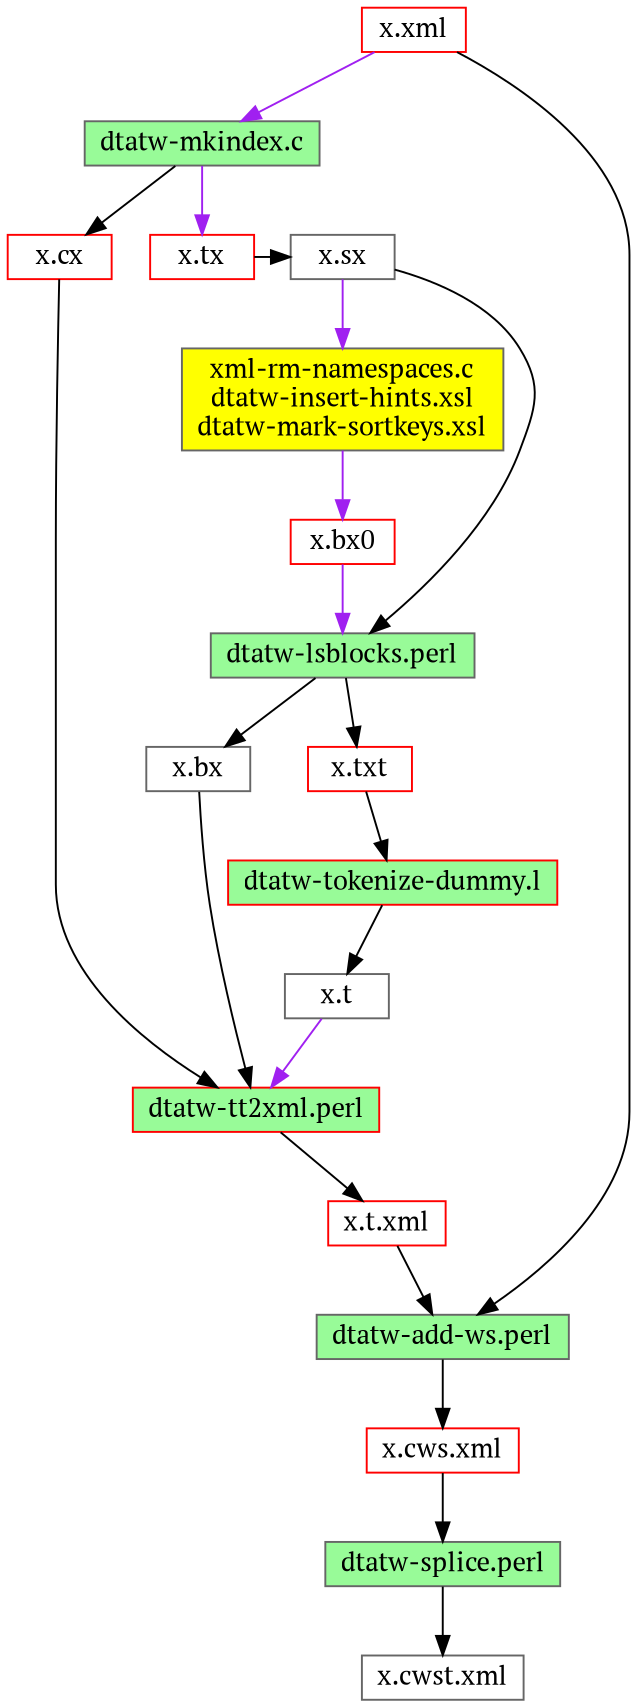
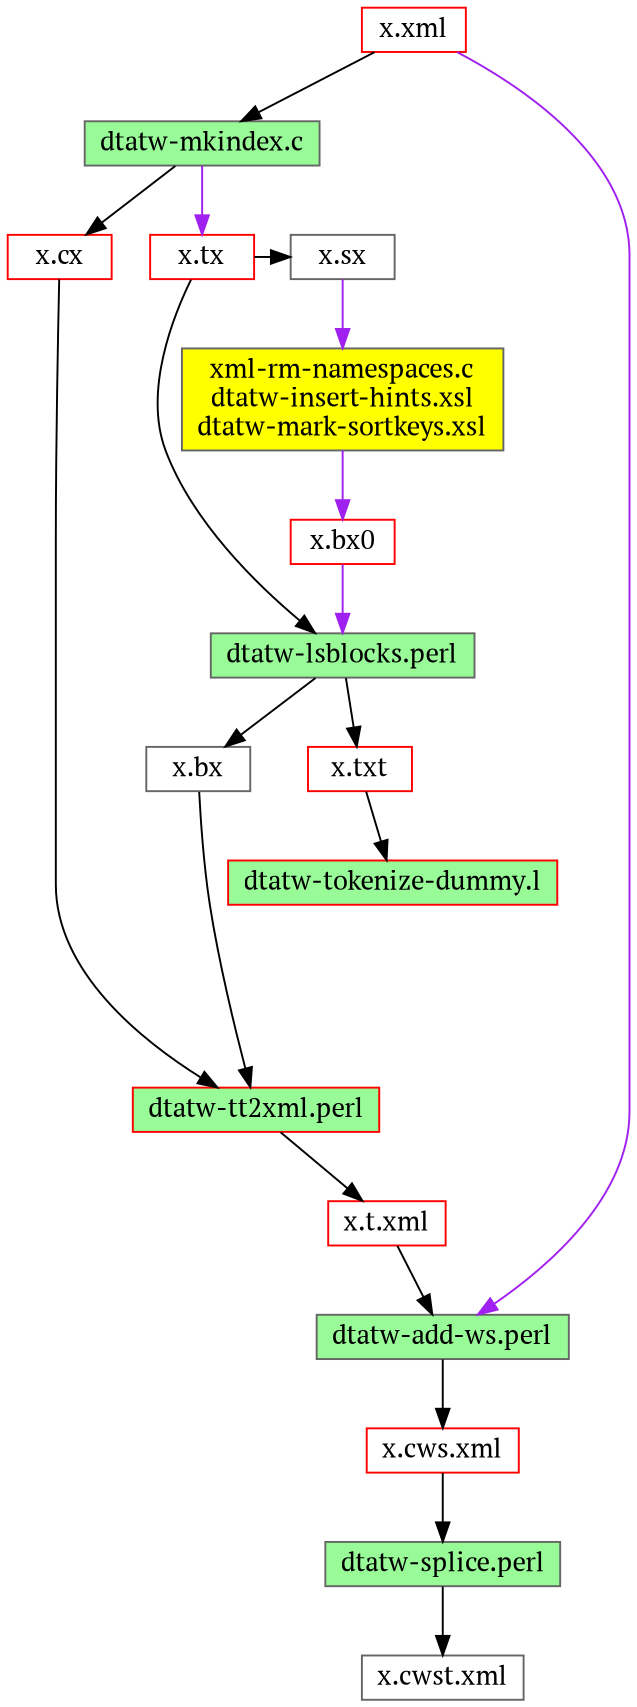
(317, 82) -> (317, 82)
(527, 432) -> (174, 469)
(629, 666) -> (629, 666)
(337, 996) -> none
